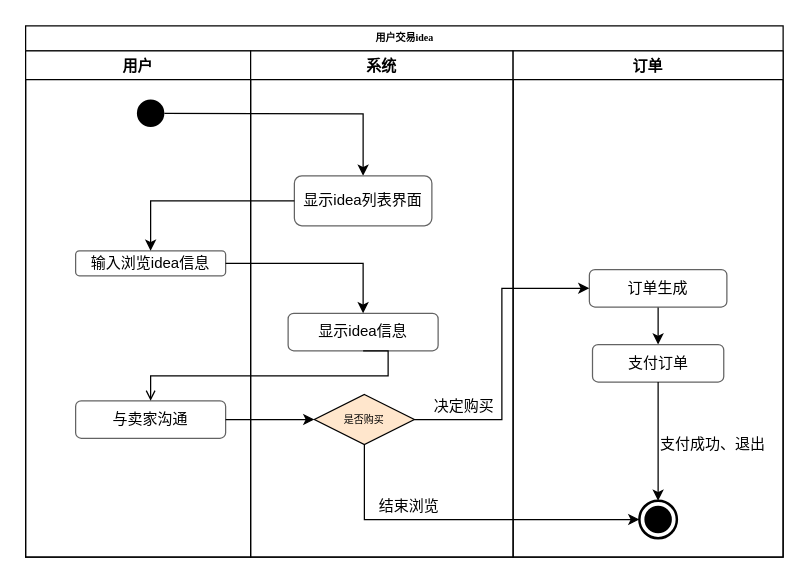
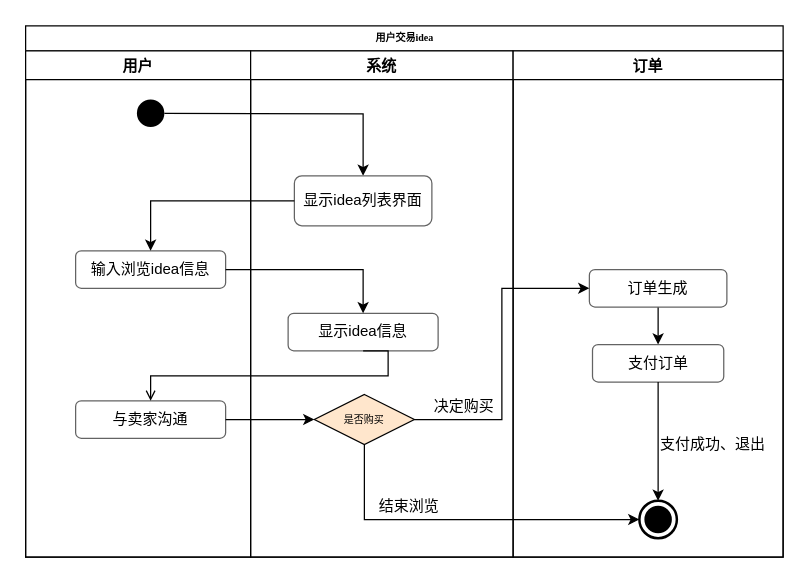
(151, 263) -> (151, 269)
